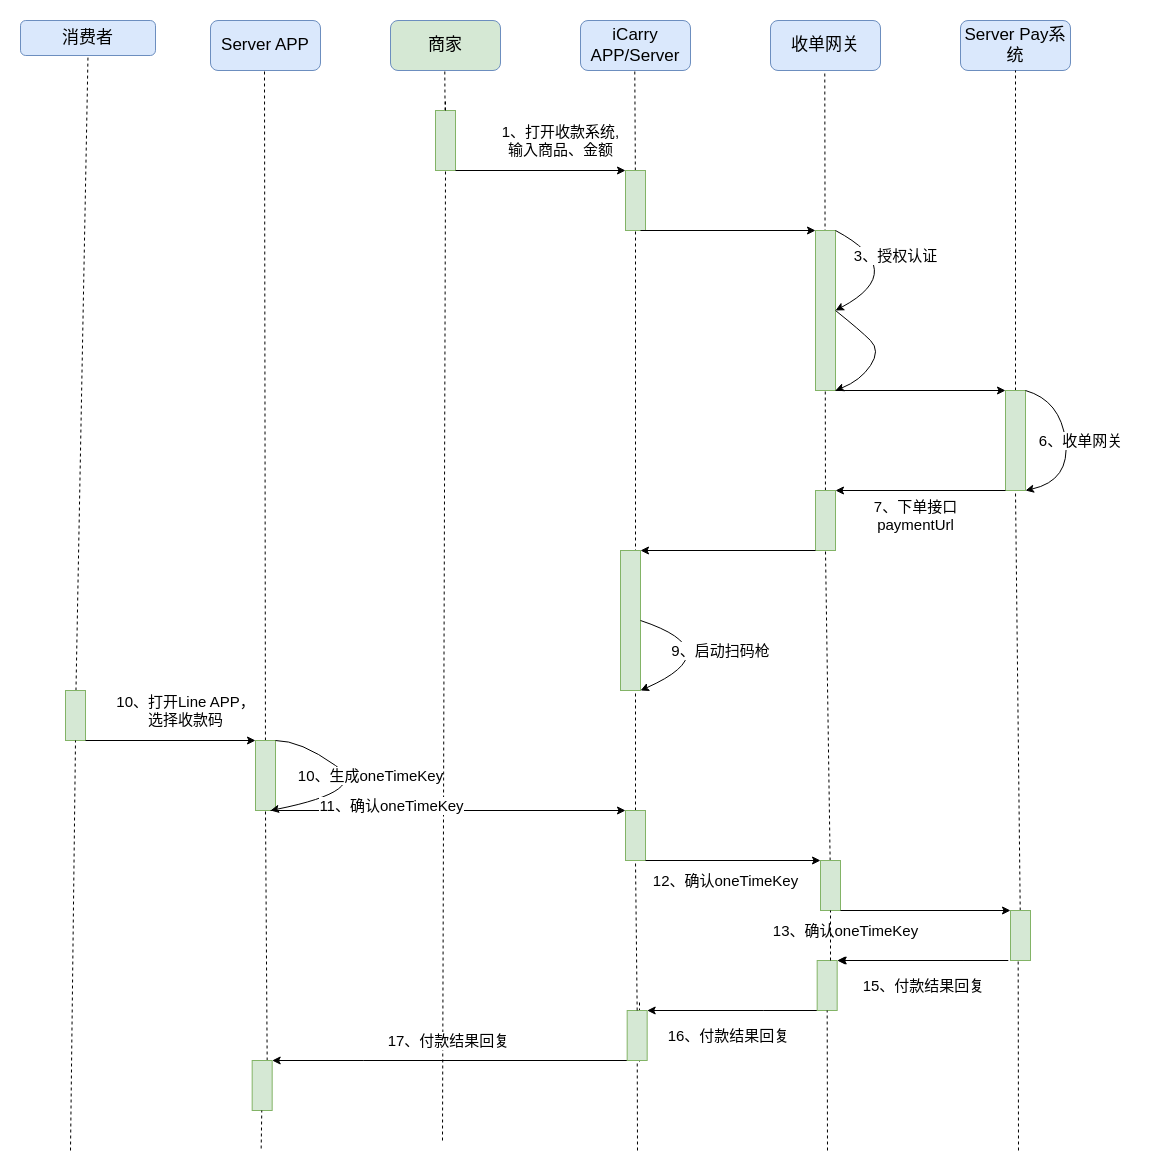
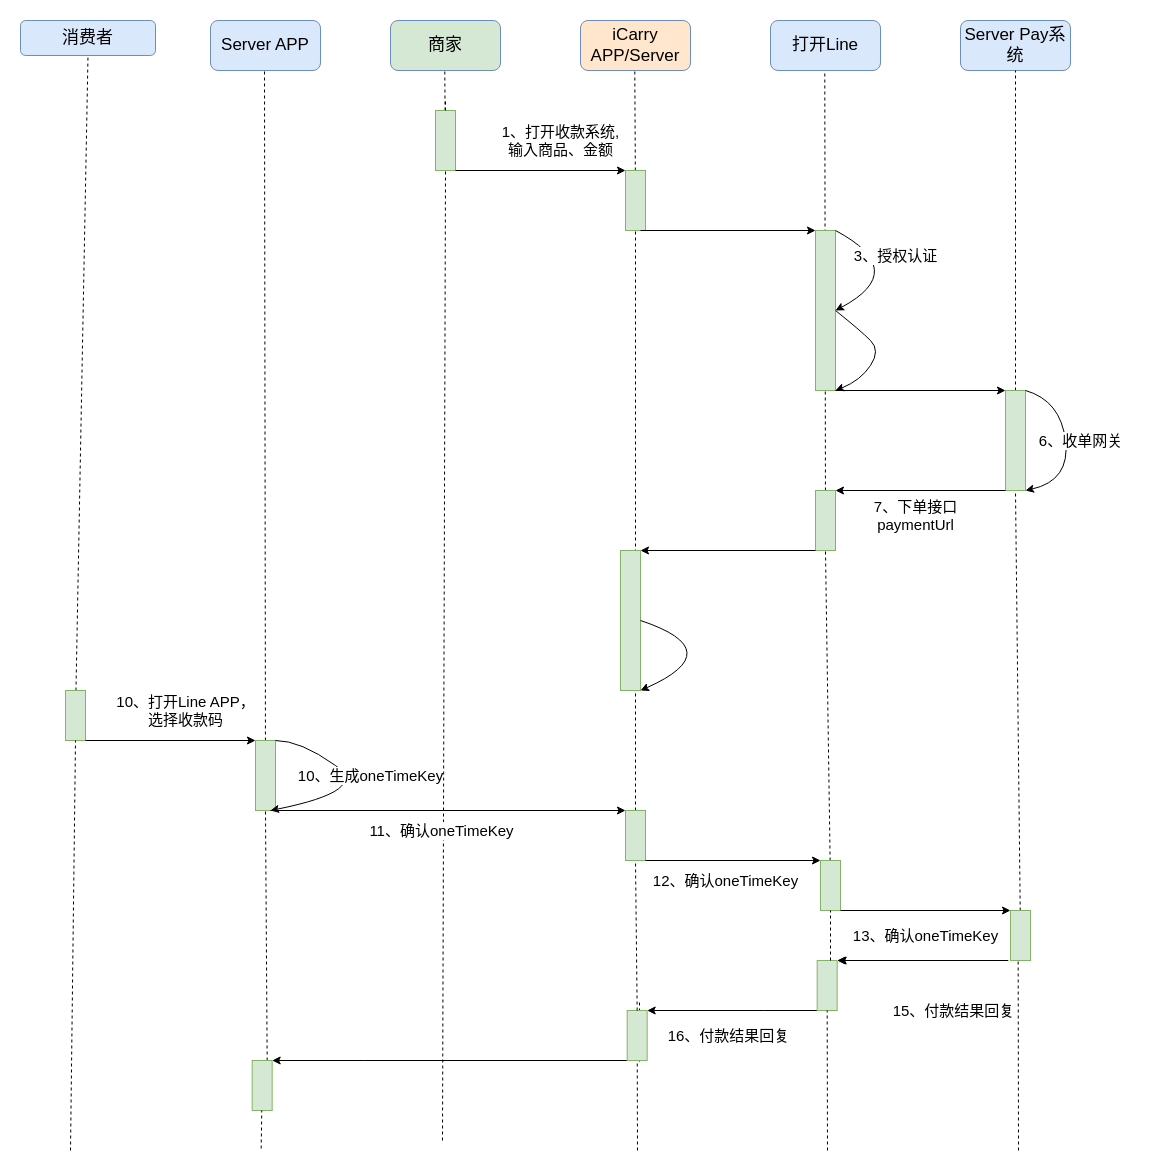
(636, 46) -> (636, 46)
(826, 46) -> (826, 46)
(721, 651) -> none
(392, 806) -> (442, 831)
(846, 931) -> (926, 936)
(923, 986) -> (953, 1011)
(448, 1041) -> none
